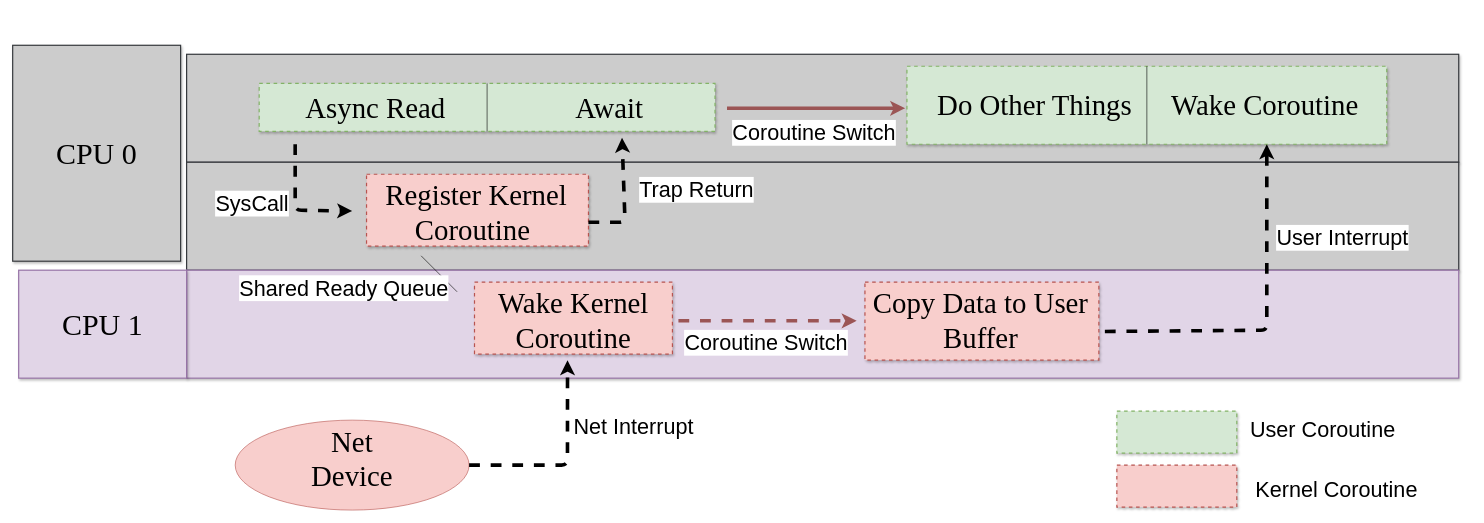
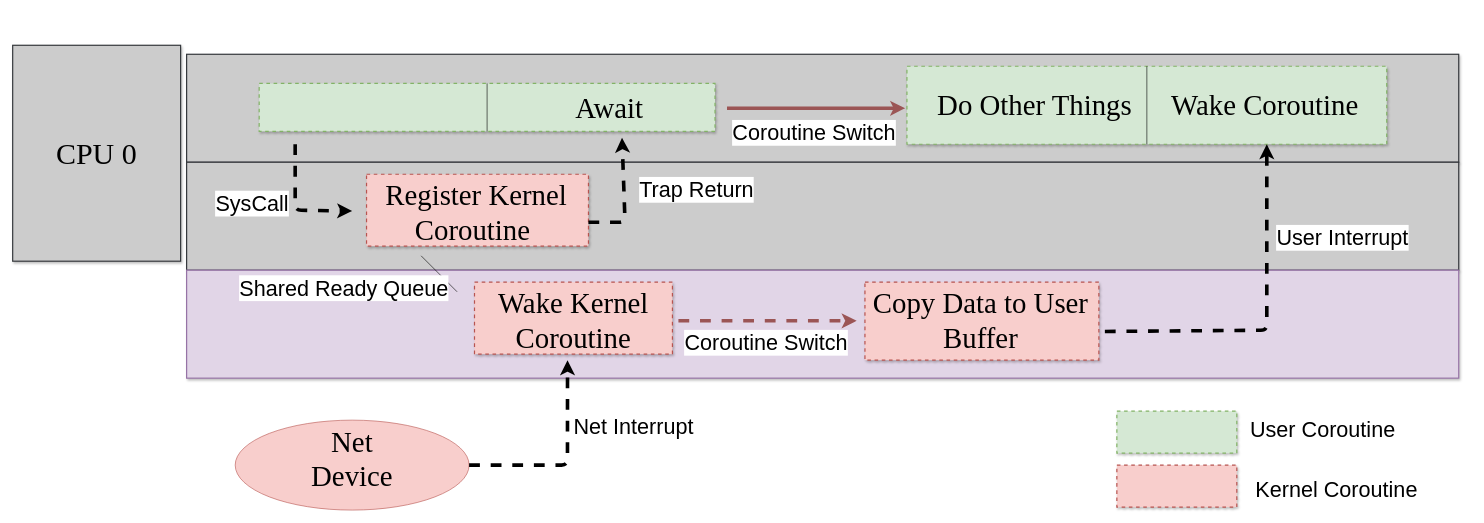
(375, 107) -> none
(102, 324) -> none
